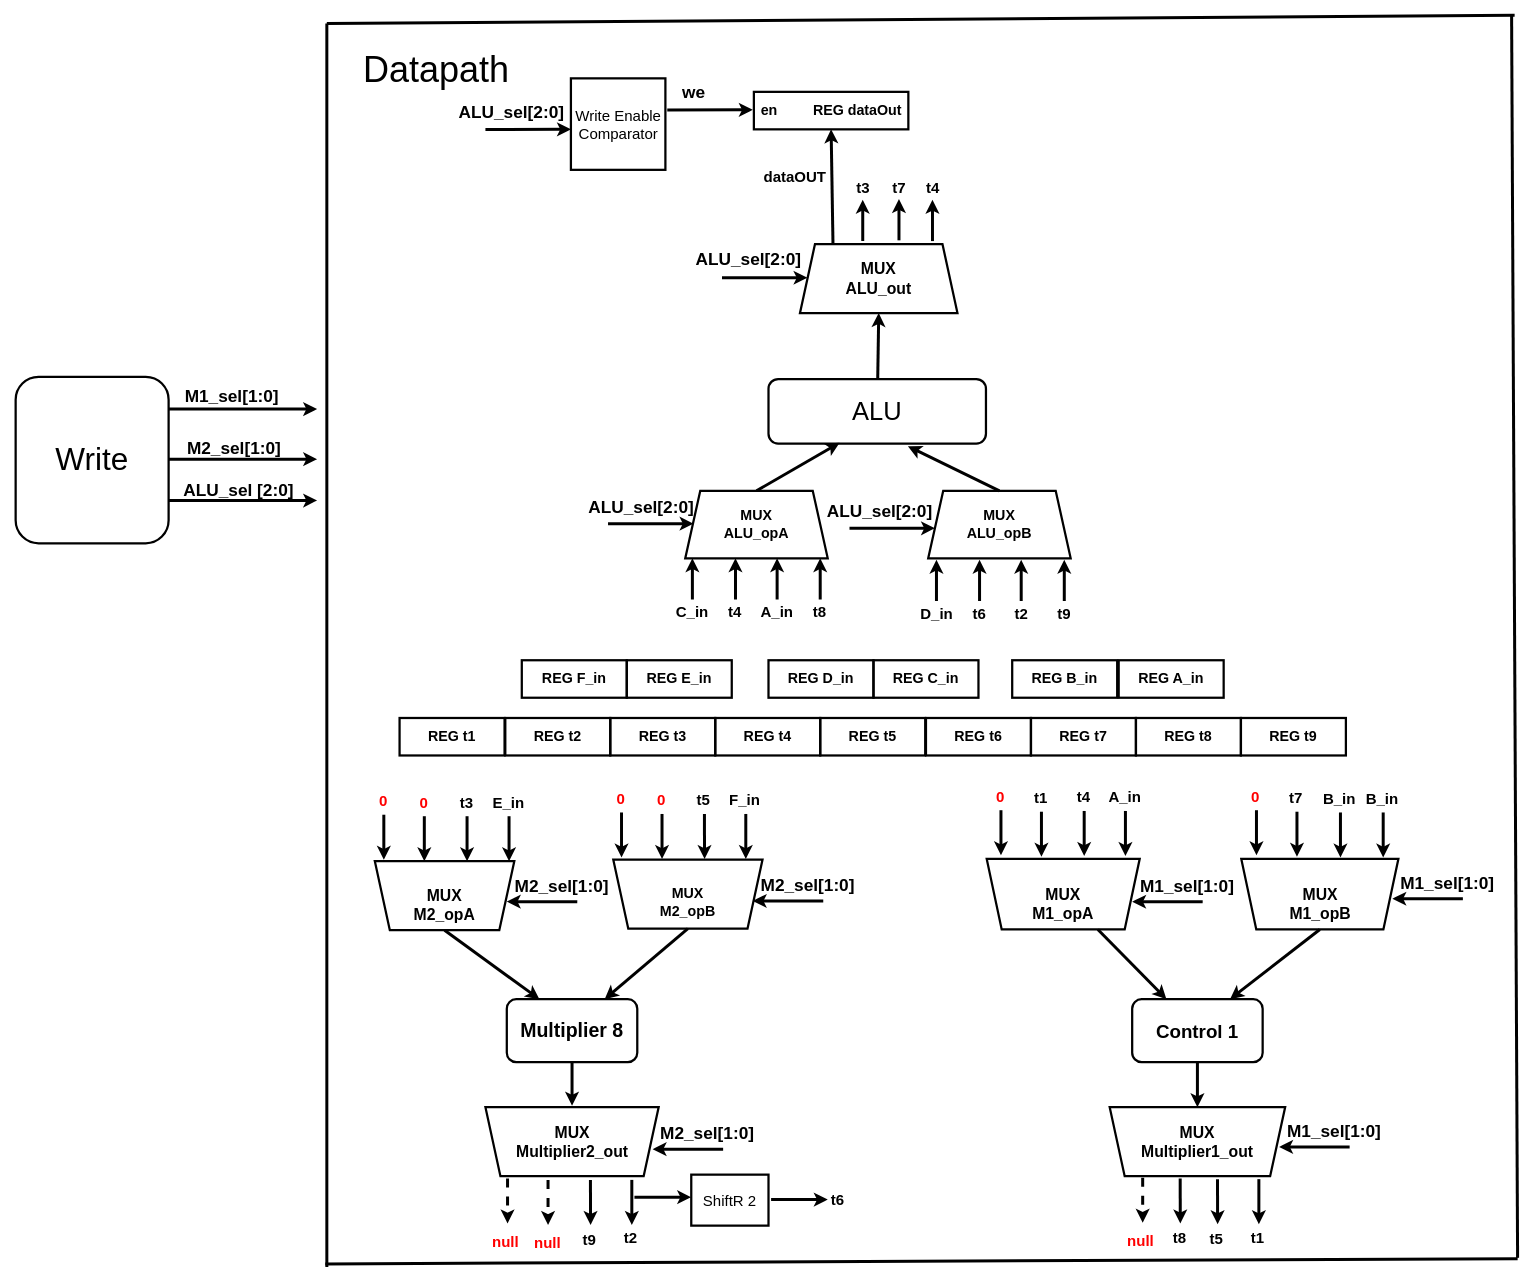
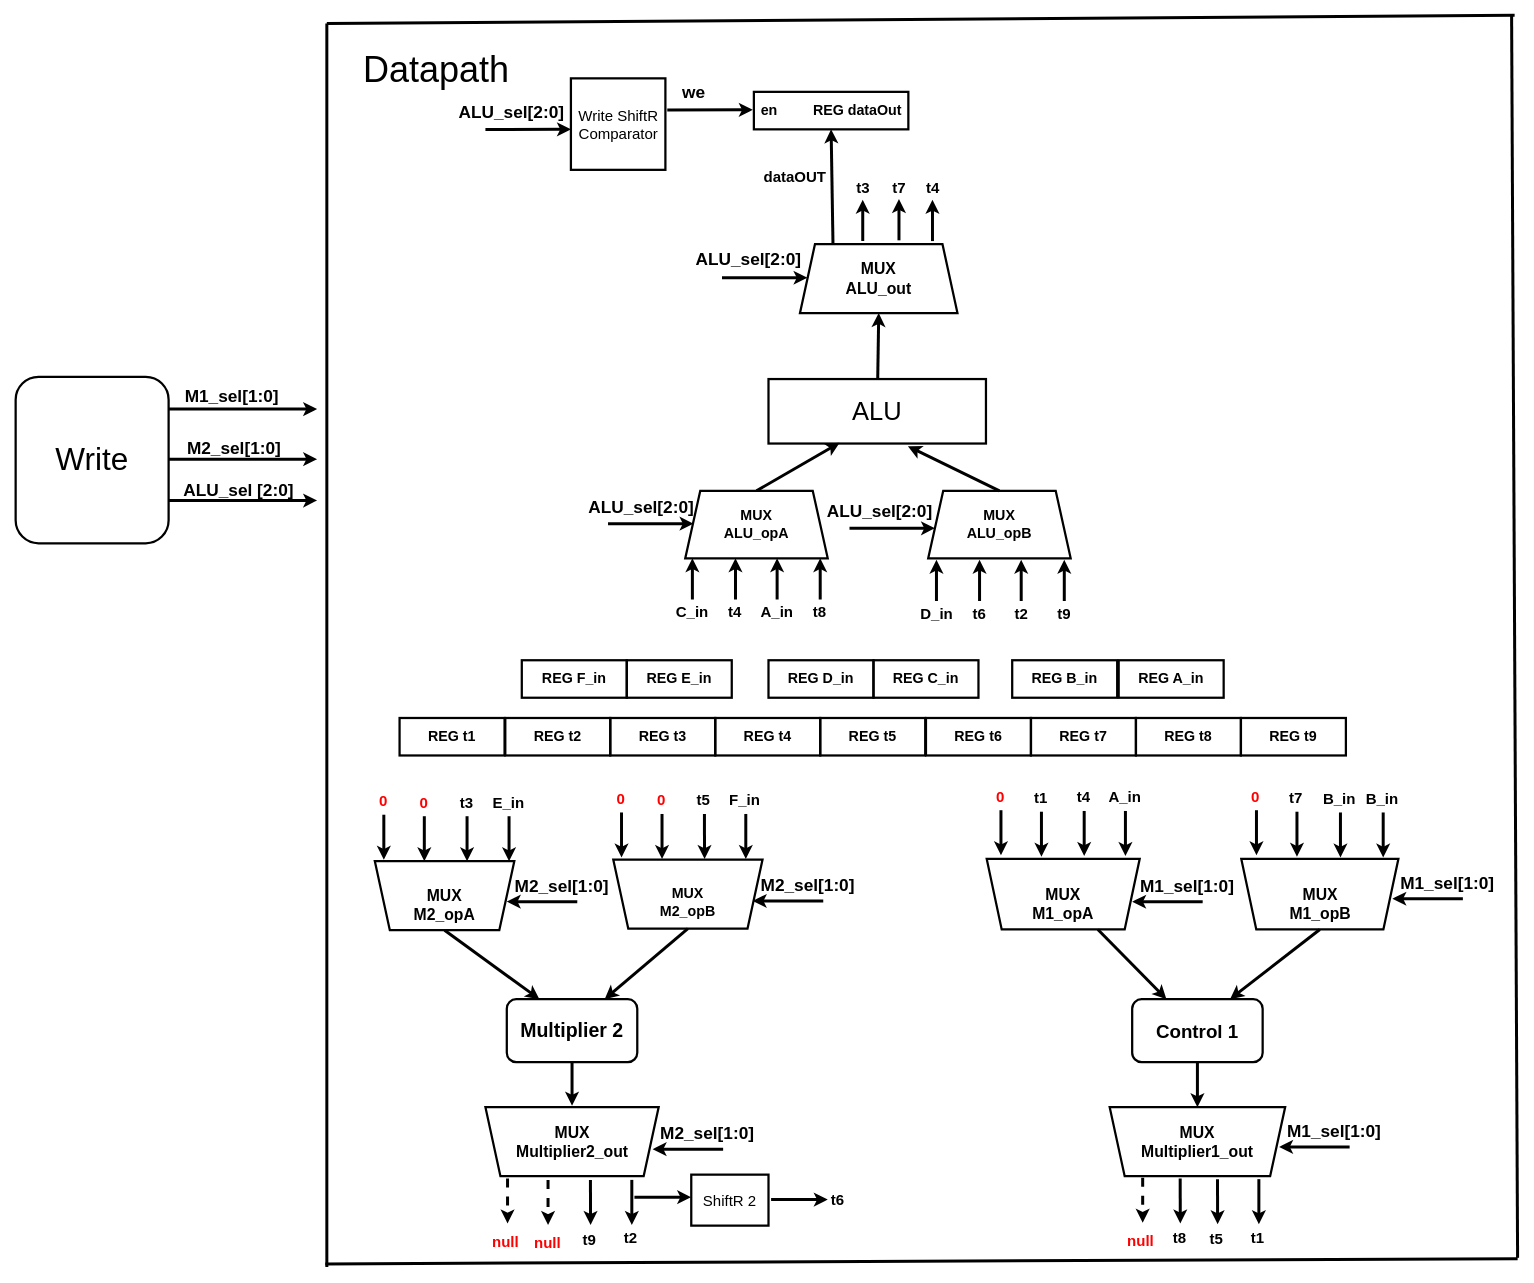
(618, 124) -> (618, 124)
(877, 411) -> (877, 411)
(572, 1031) -> (572, 1031)
